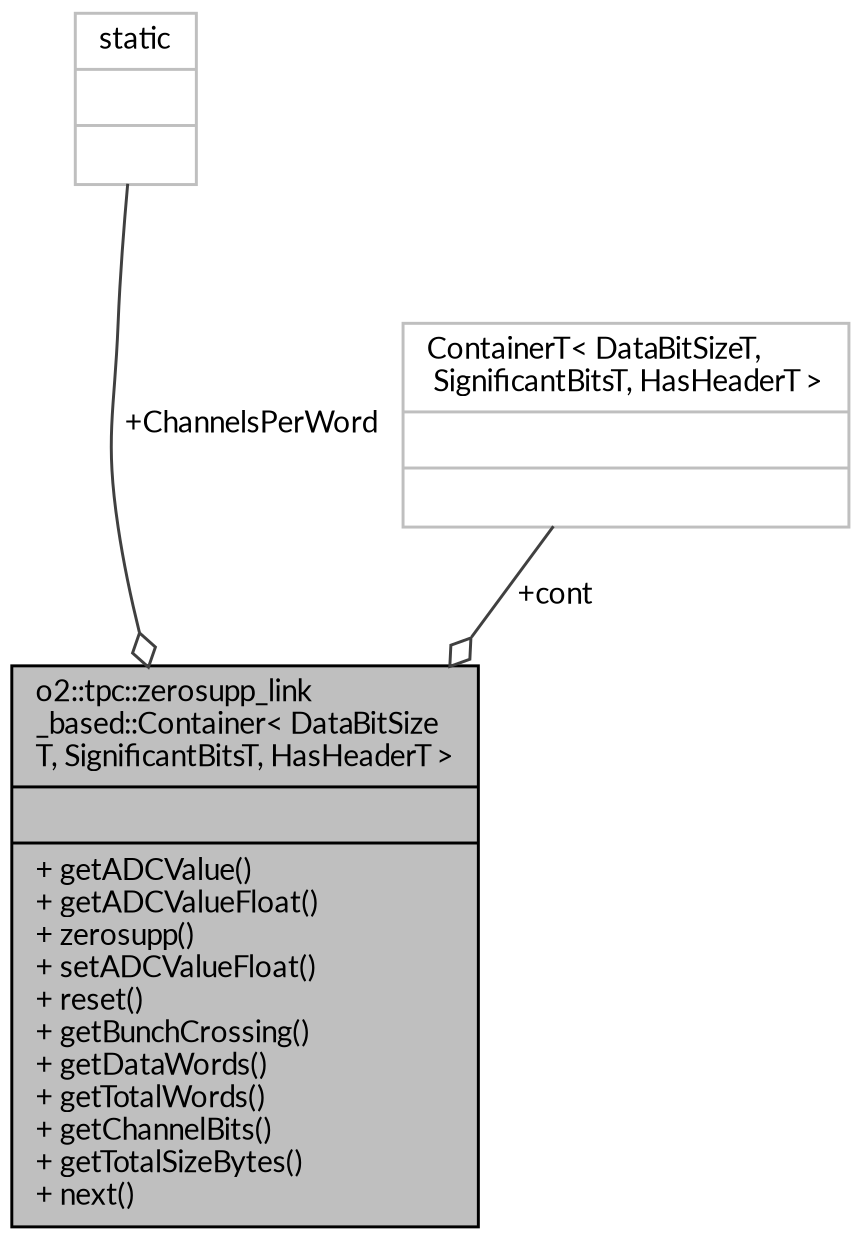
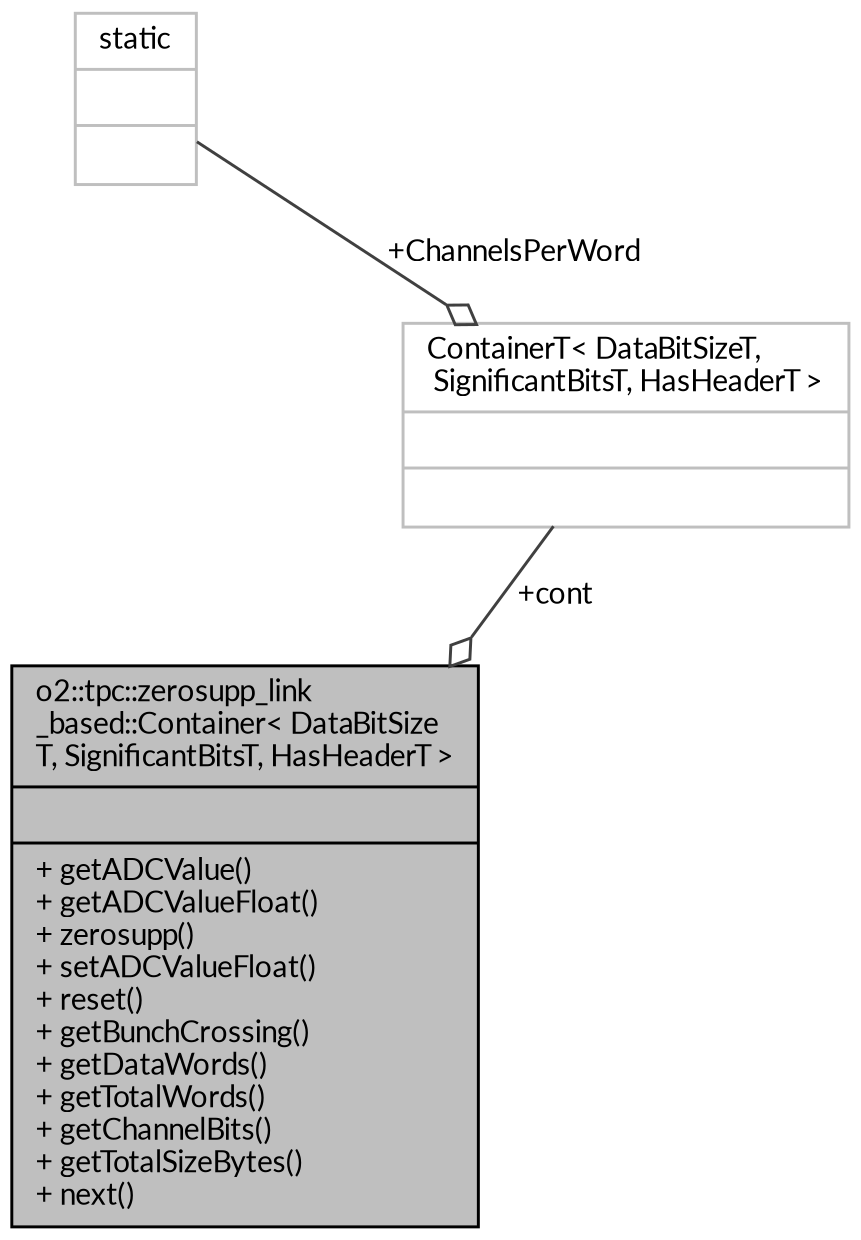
(113, 409) -> (322, 223)
